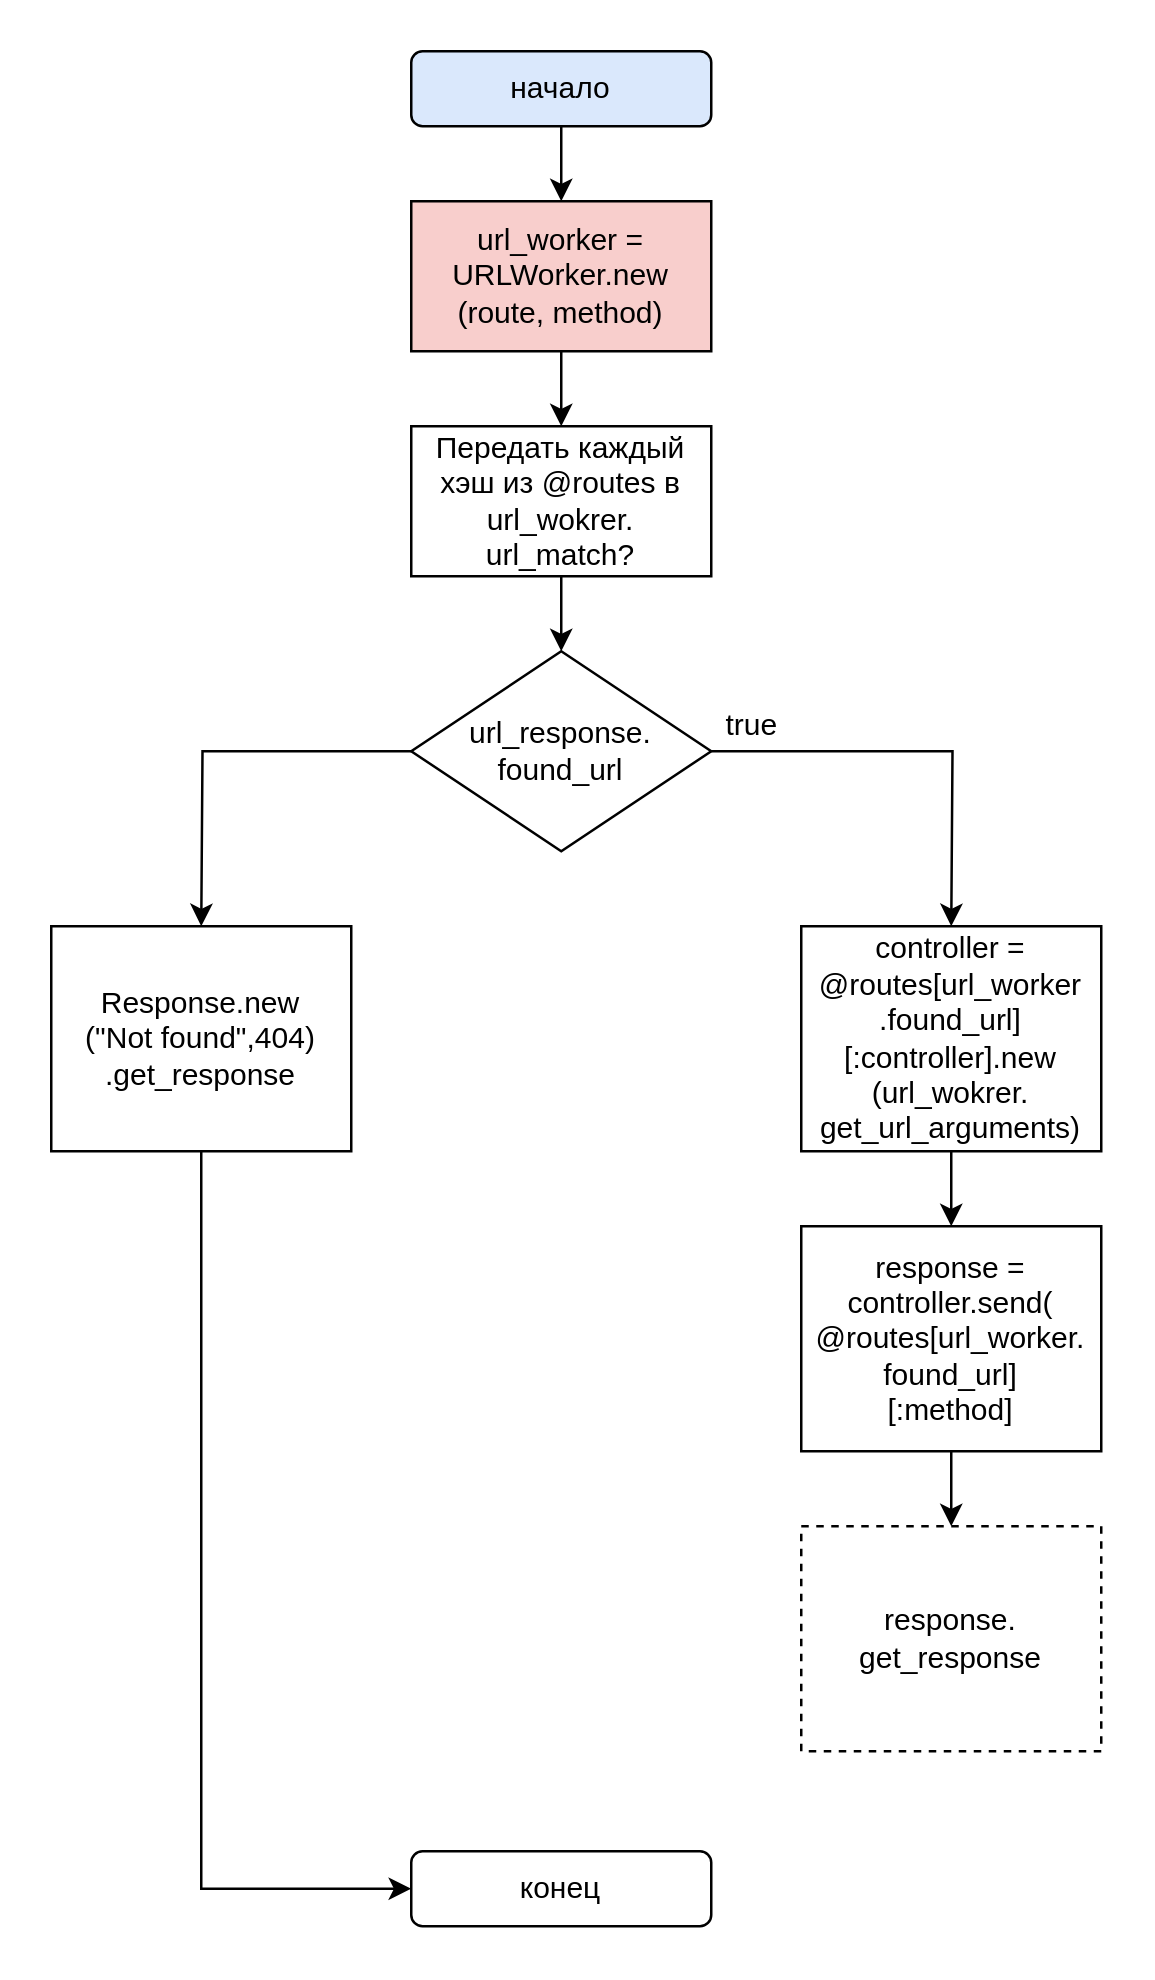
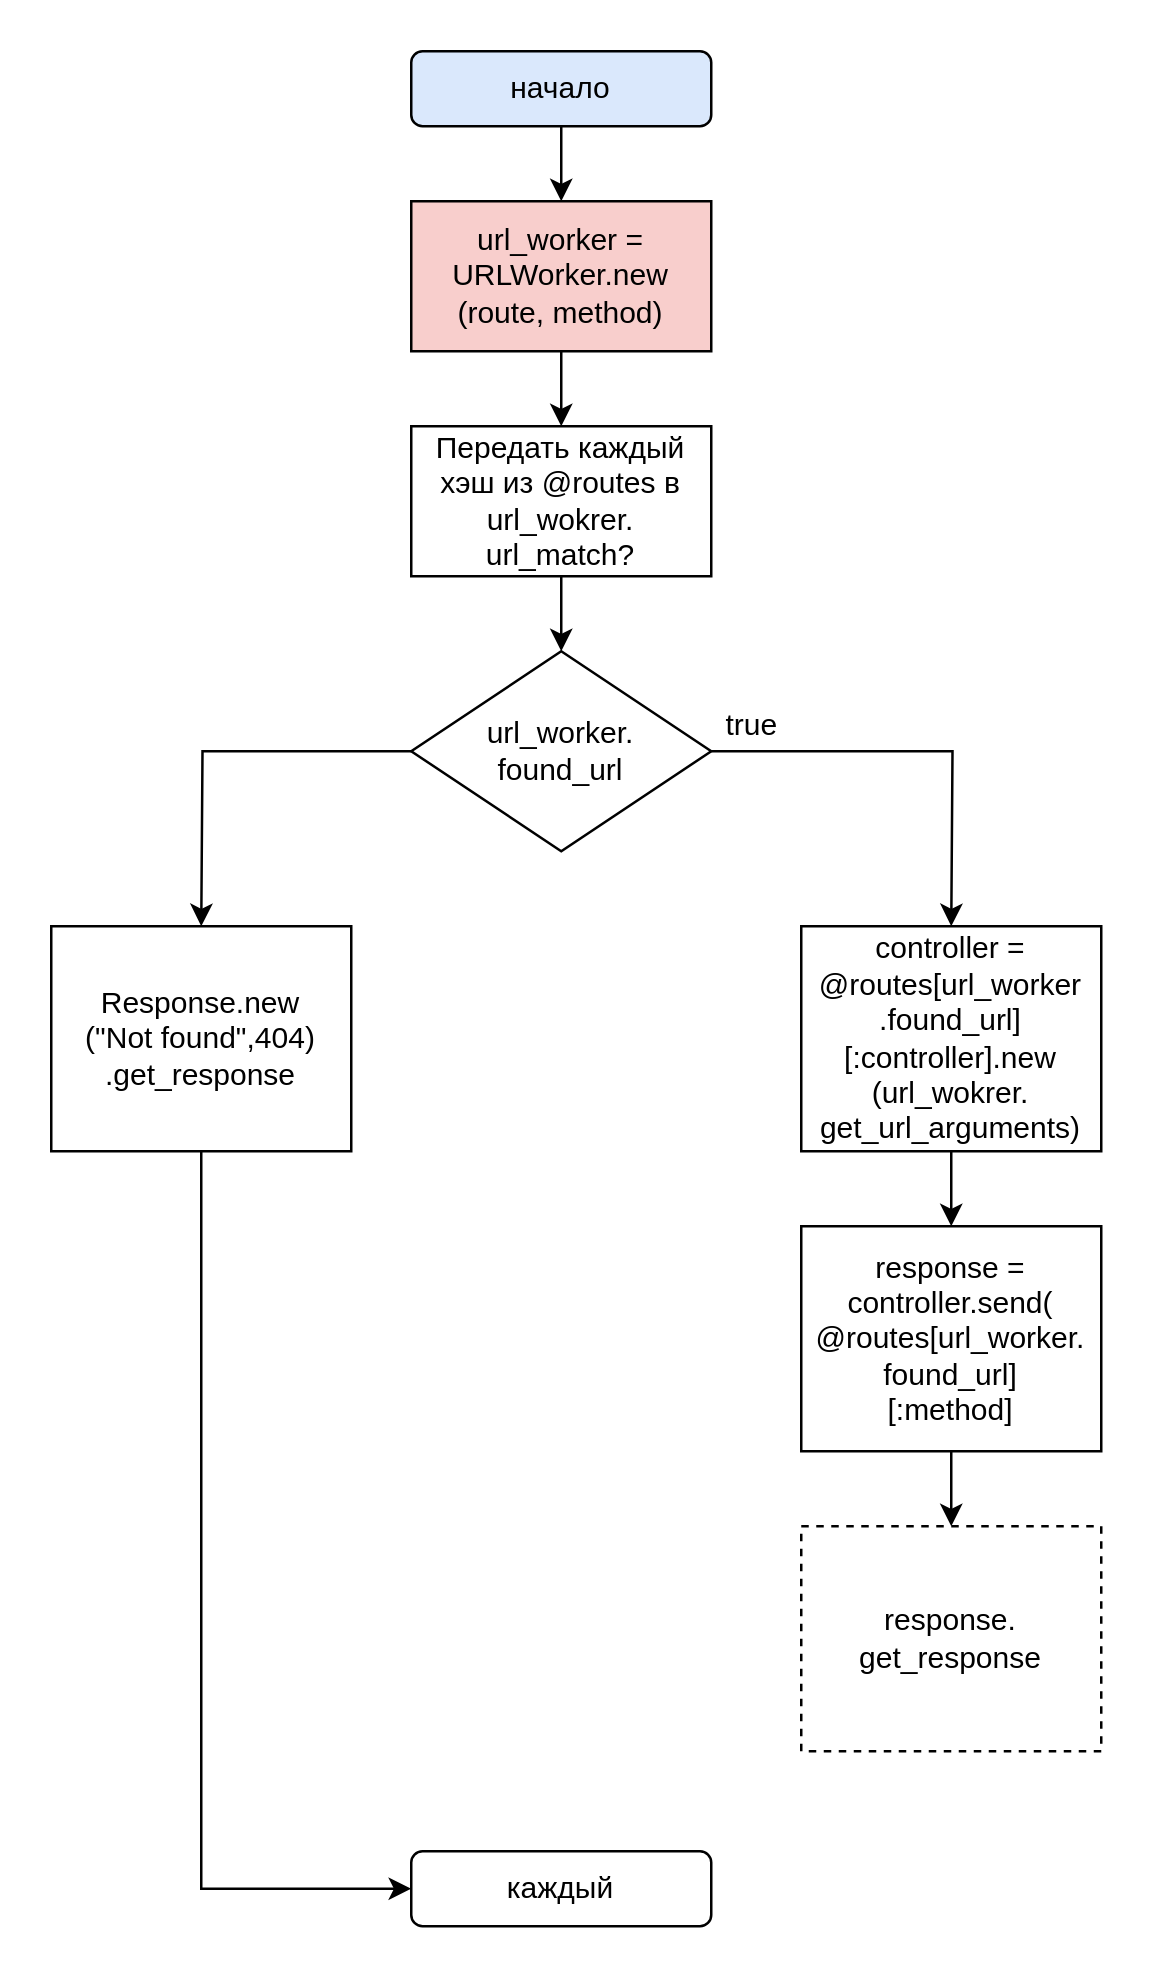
(561, 751) -> (561, 751)
(561, 1889) -> (561, 1889)
